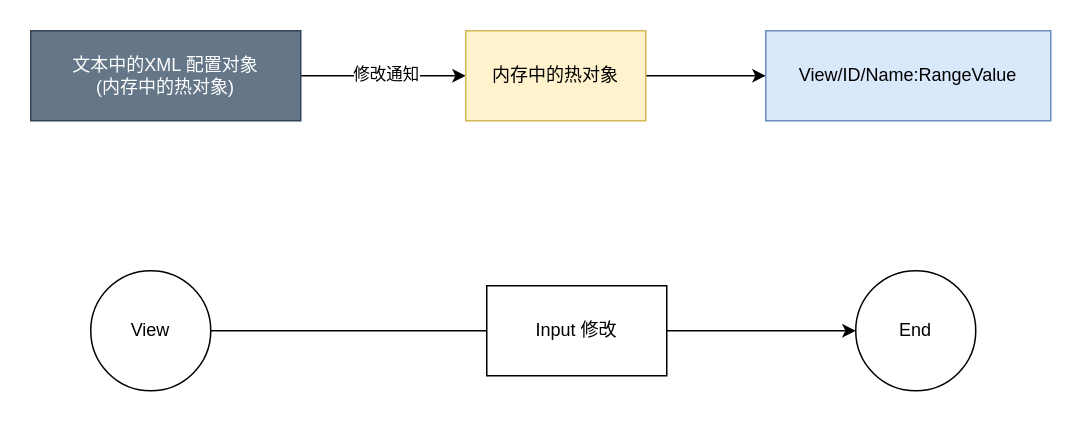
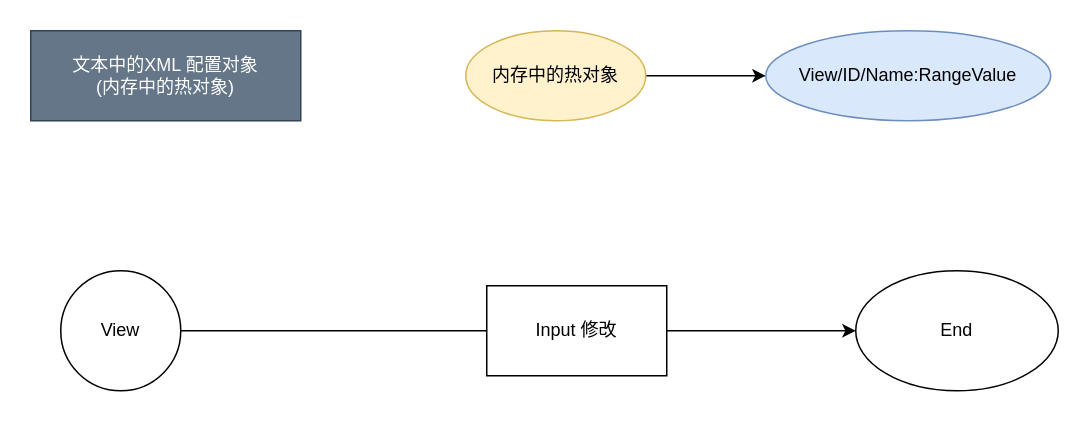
(378, 76) -> none
(556, 76) -> (556, 76)
(908, 76) -> (908, 76)
(151, 331) -> (121, 331)
(916, 331) -> (957, 331)
